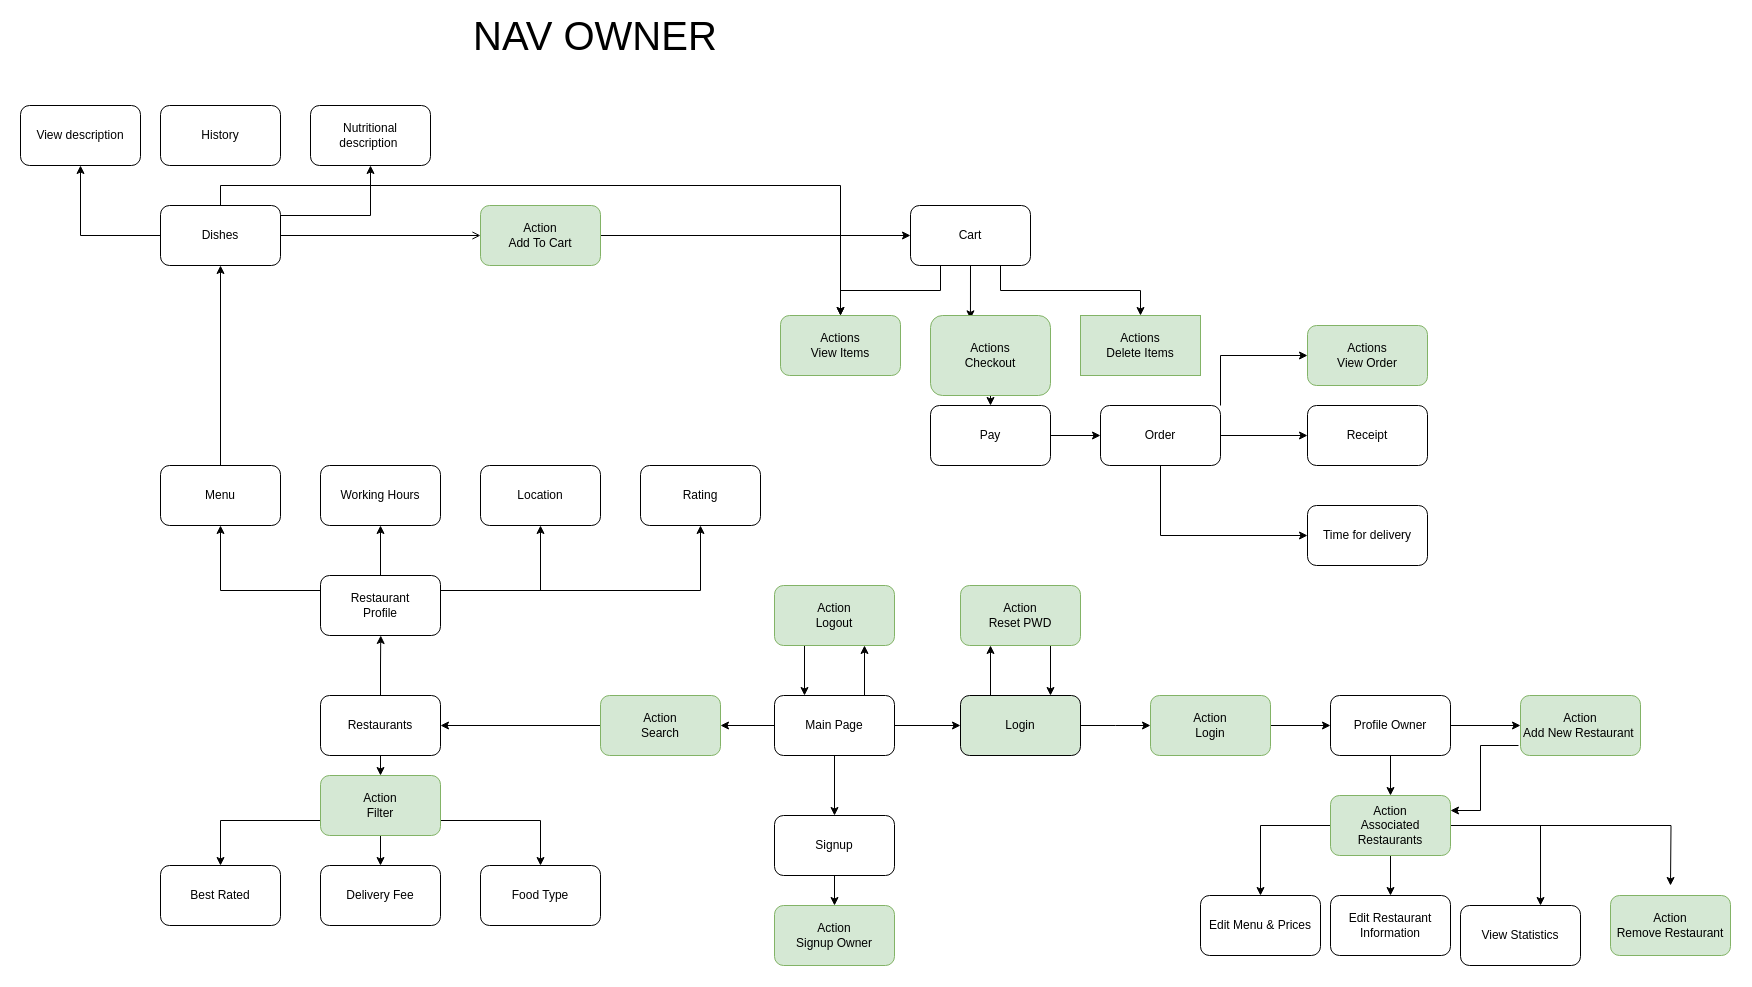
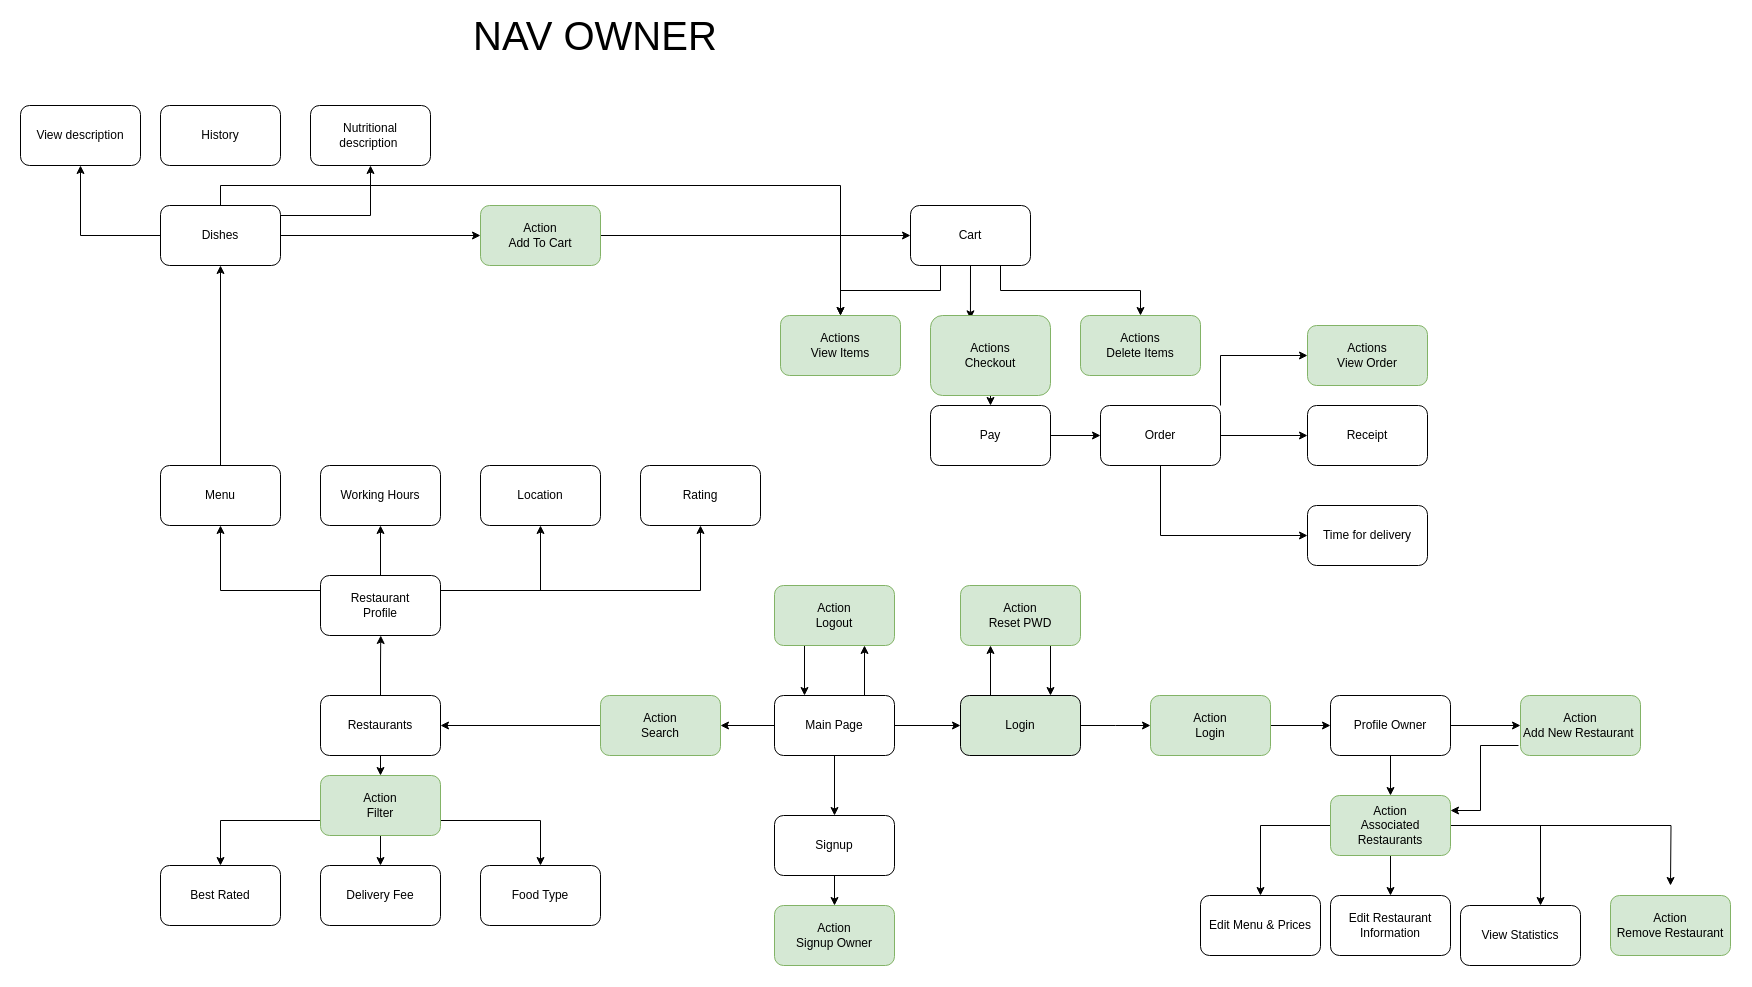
(473, 236) -> (472, 236)
(1141, 346) -> (1141, 346)
